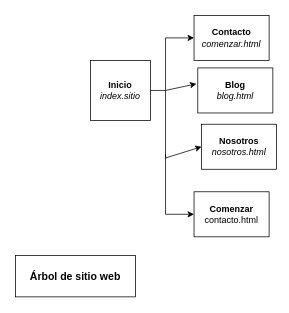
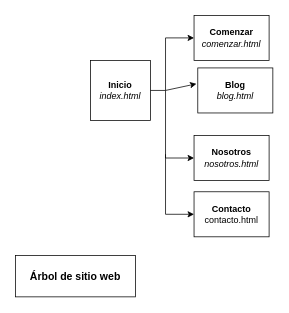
(231, 38) -> (231, 38)
(120, 90) -> (120, 90)
(239, 147) -> (231, 158)
(231, 214) -> (231, 214)
